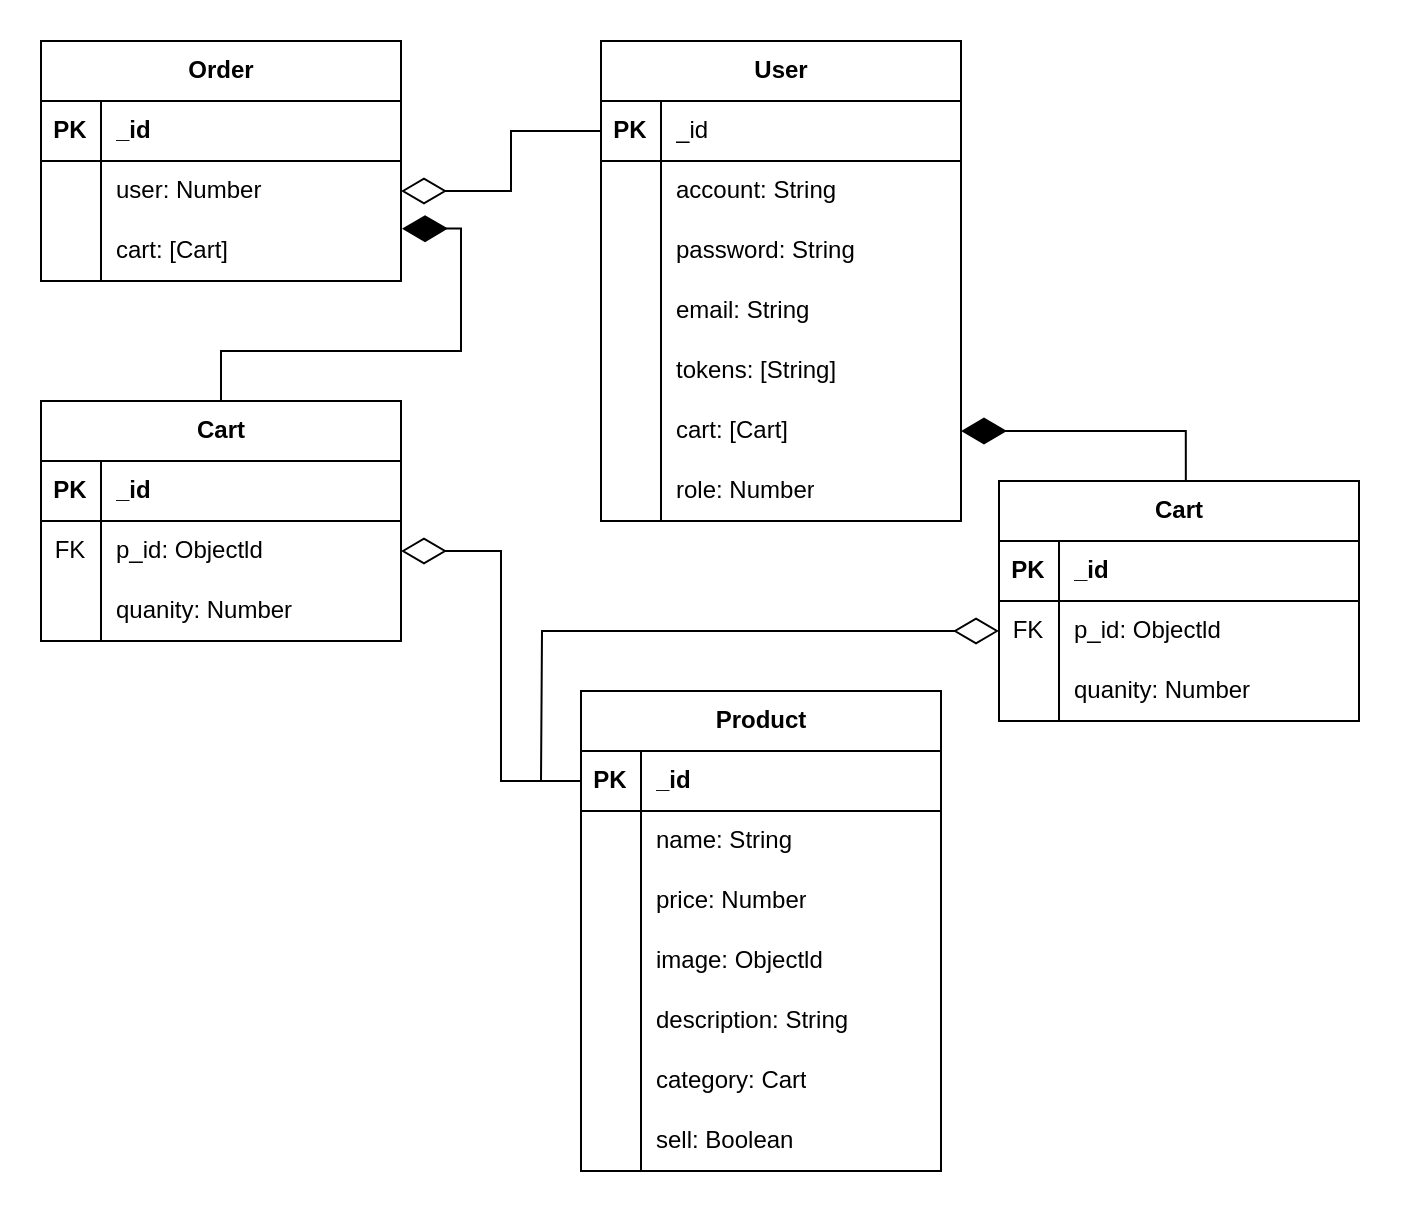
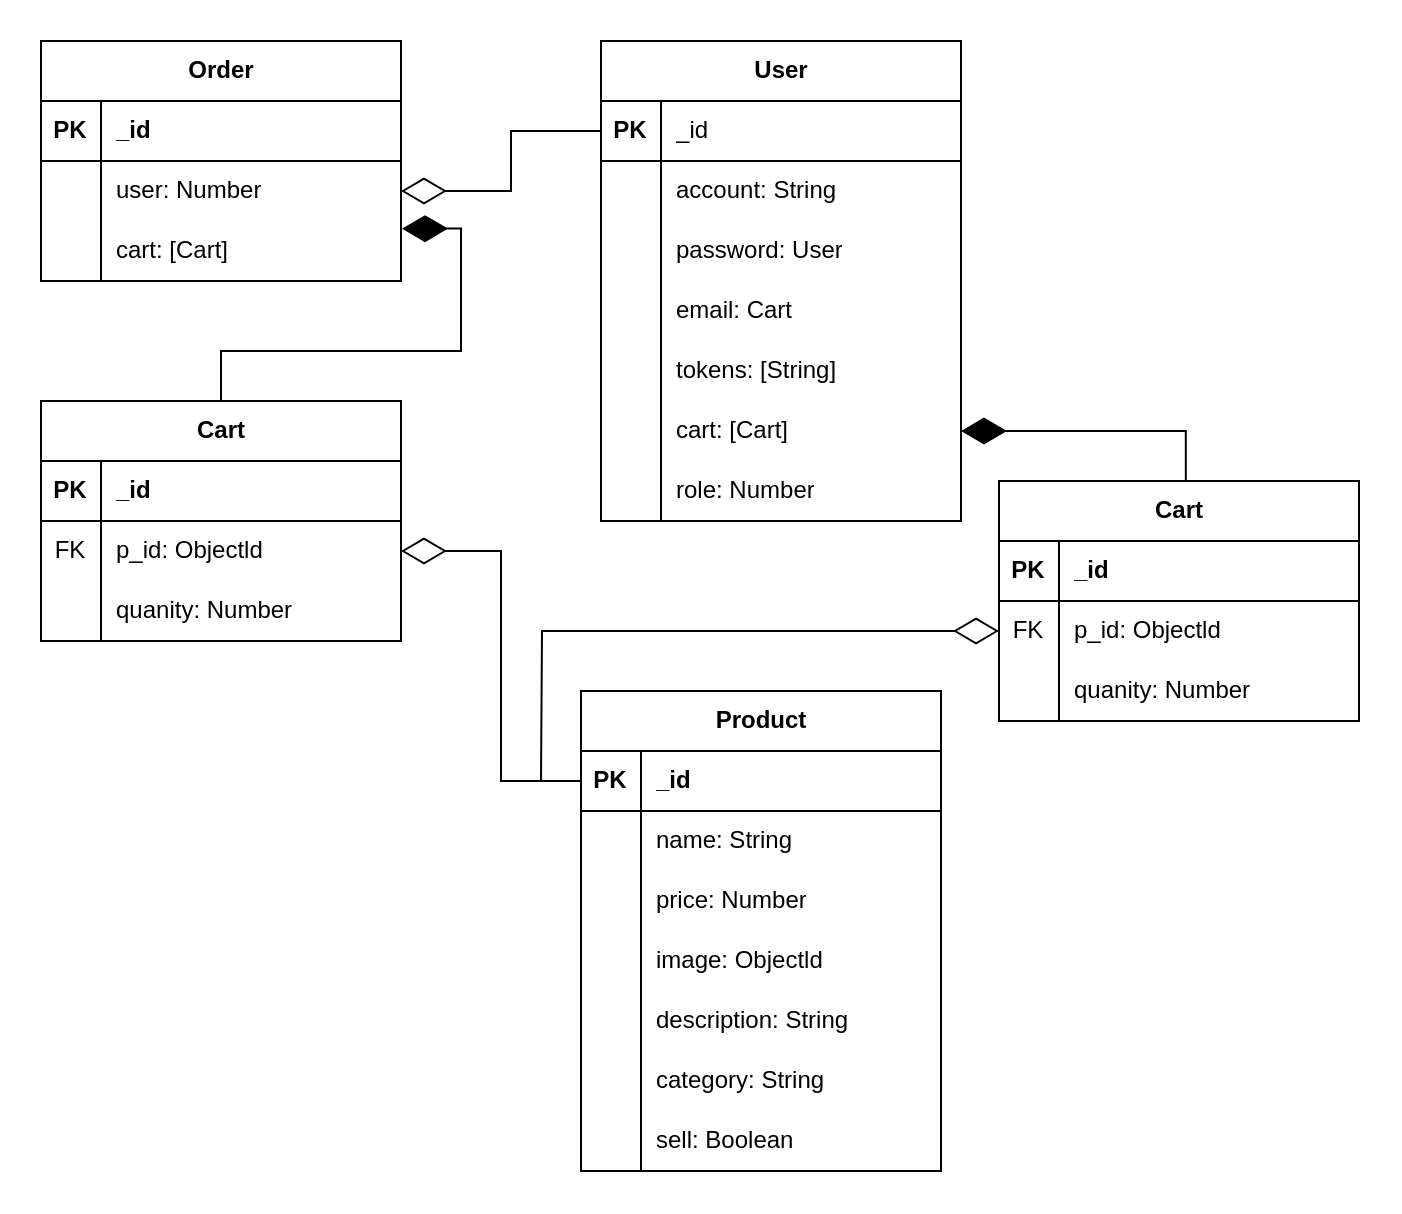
(775, 251) -> (765, 251)
(749, 311) -> (738, 311)
(745, 1081) -> (755, 1081)
